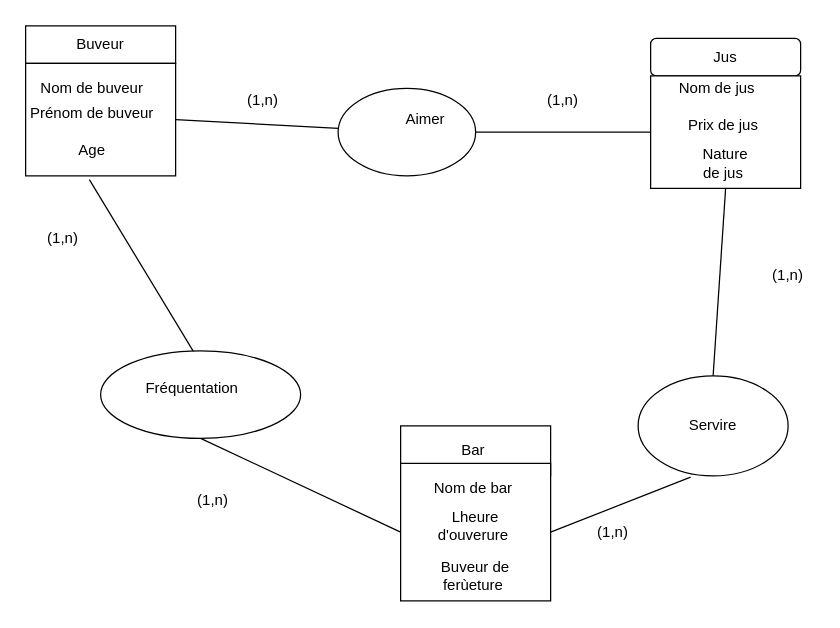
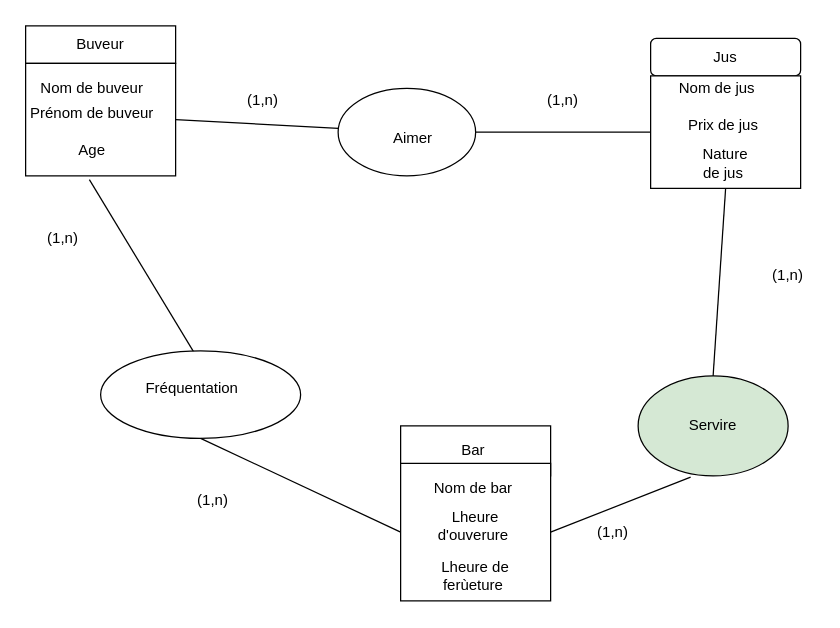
(426, 119) -> (413, 138)
(713, 426) -> (713, 426)
(476, 576) -> (476, 576)
